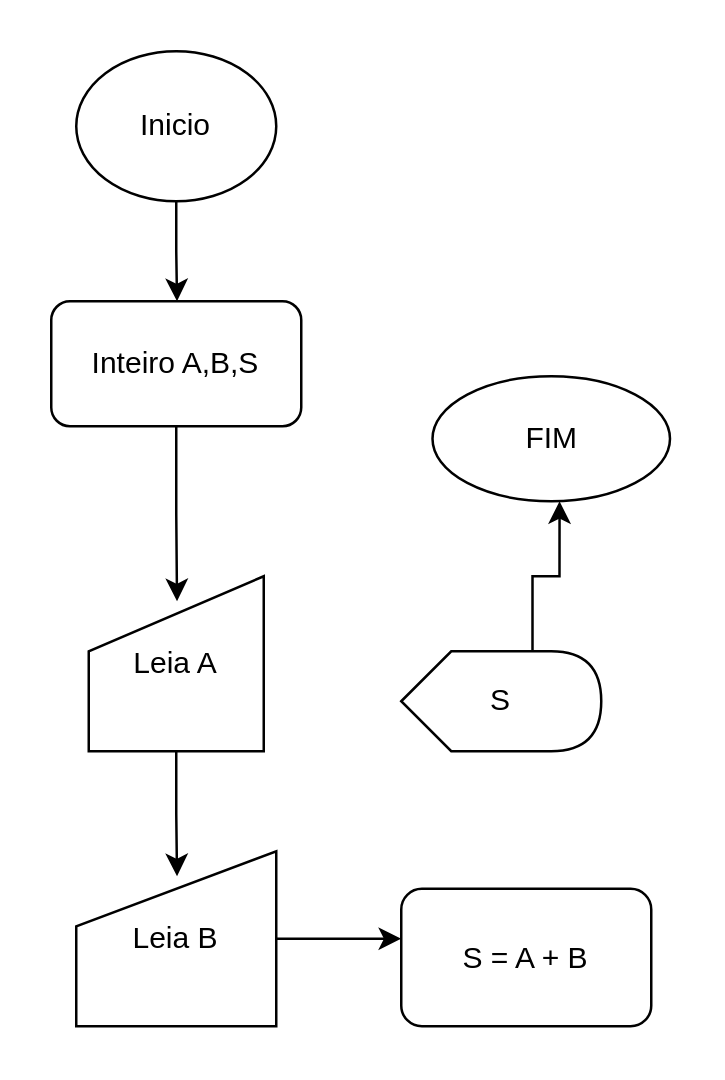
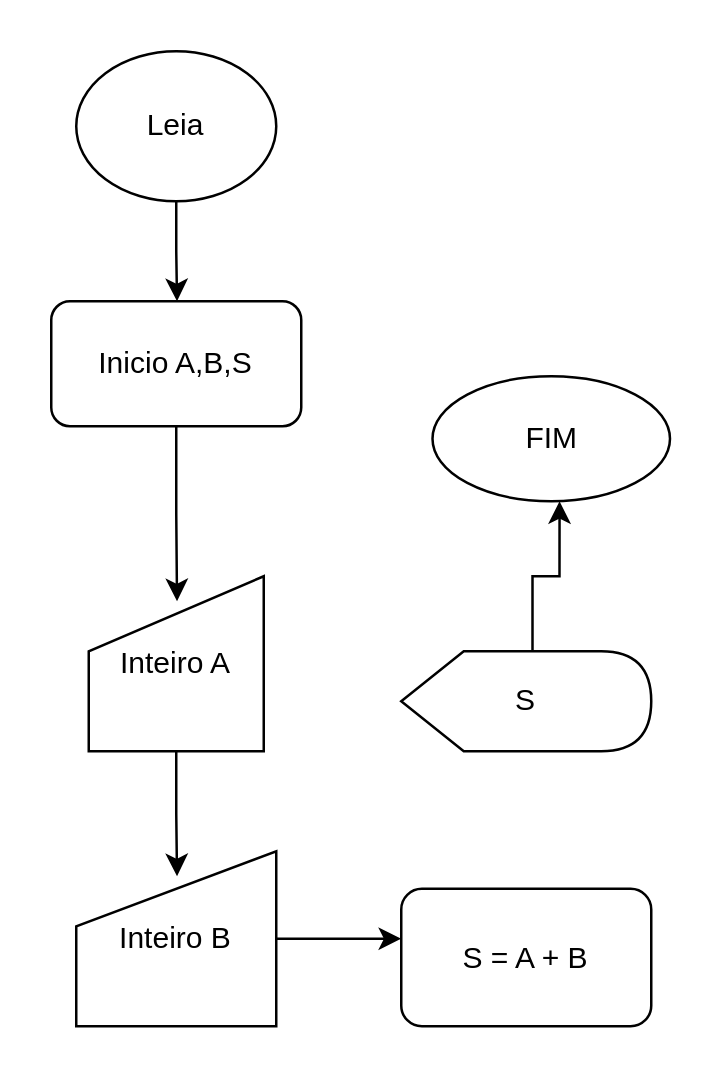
(176, 126) -> (176, 126)
(176, 364) -> (176, 364)
(176, 664) -> (176, 664)
(501, 701) -> (526, 701)
(176, 939) -> (176, 939)
